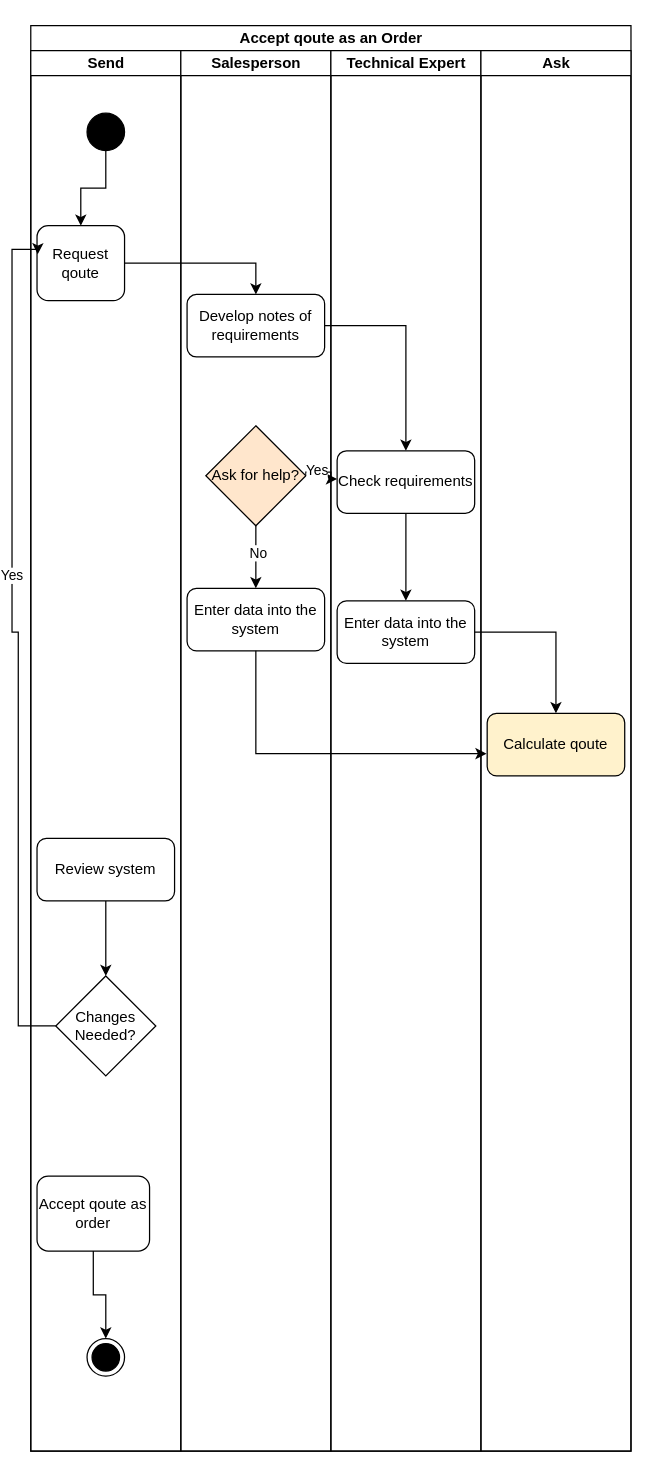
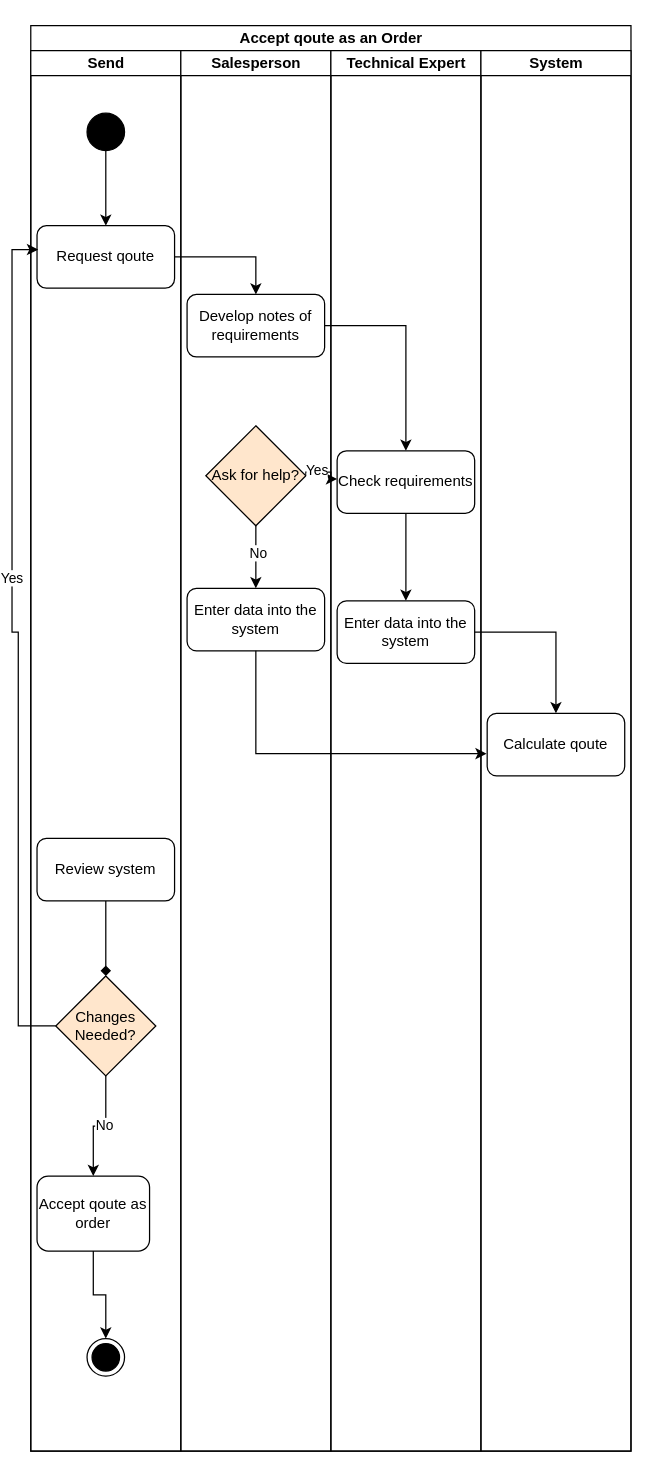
(556, 63) -> (556, 63)
(81, 263) -> (106, 257)
(556, 744) -> (556, 744)
(106, 966) -> (106, 965)
(106, 1026) -> (106, 1026)
none -> (104, 1126)
